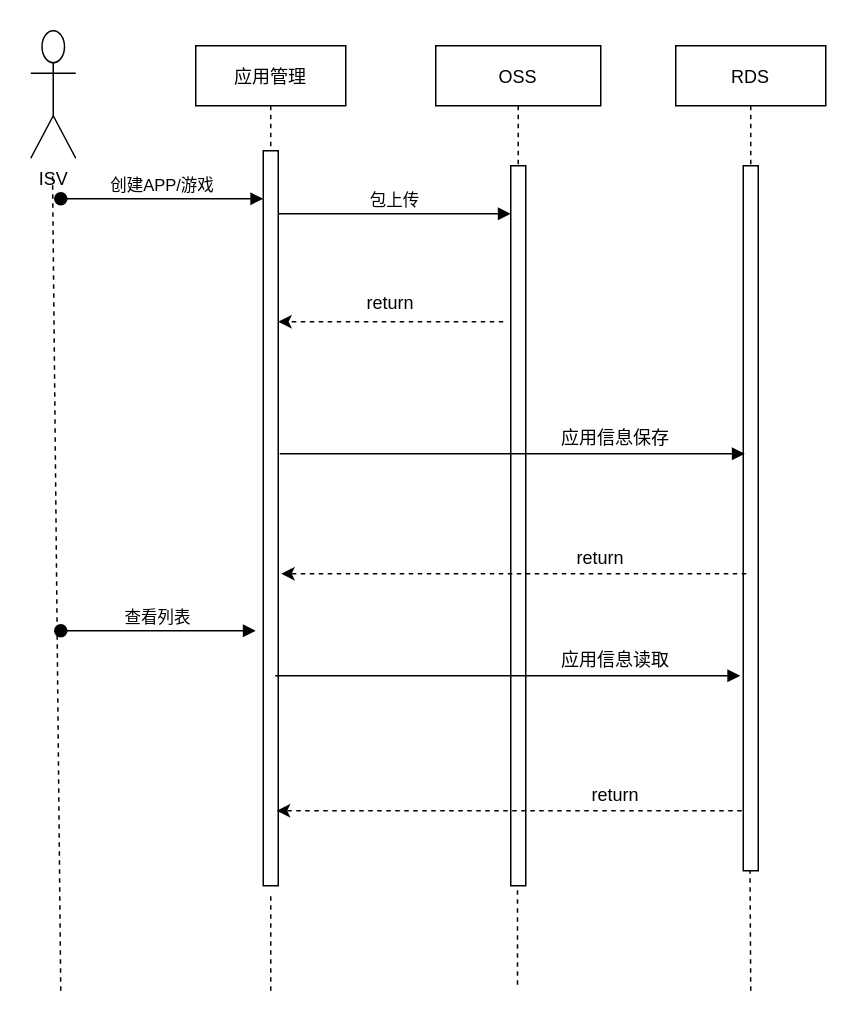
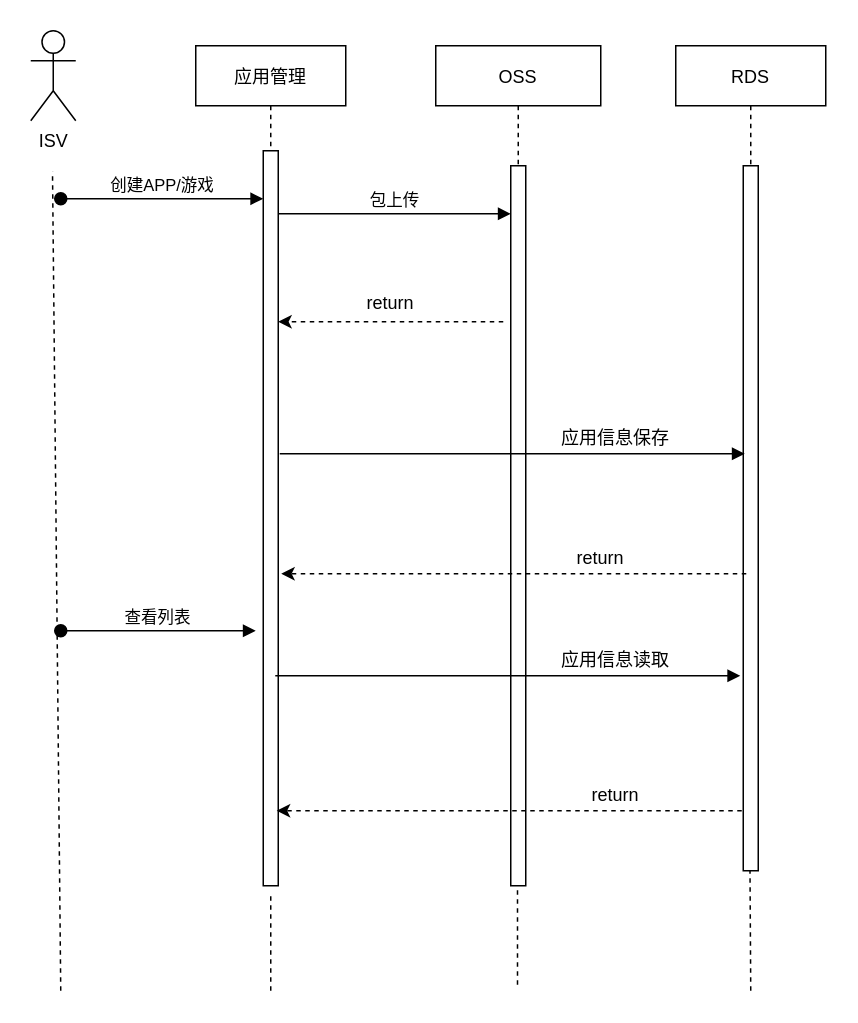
(53, 95) -> (53, 76)
